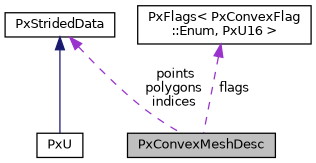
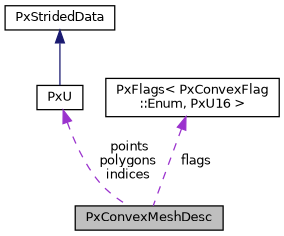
(126, 94) -> (90, 170)
